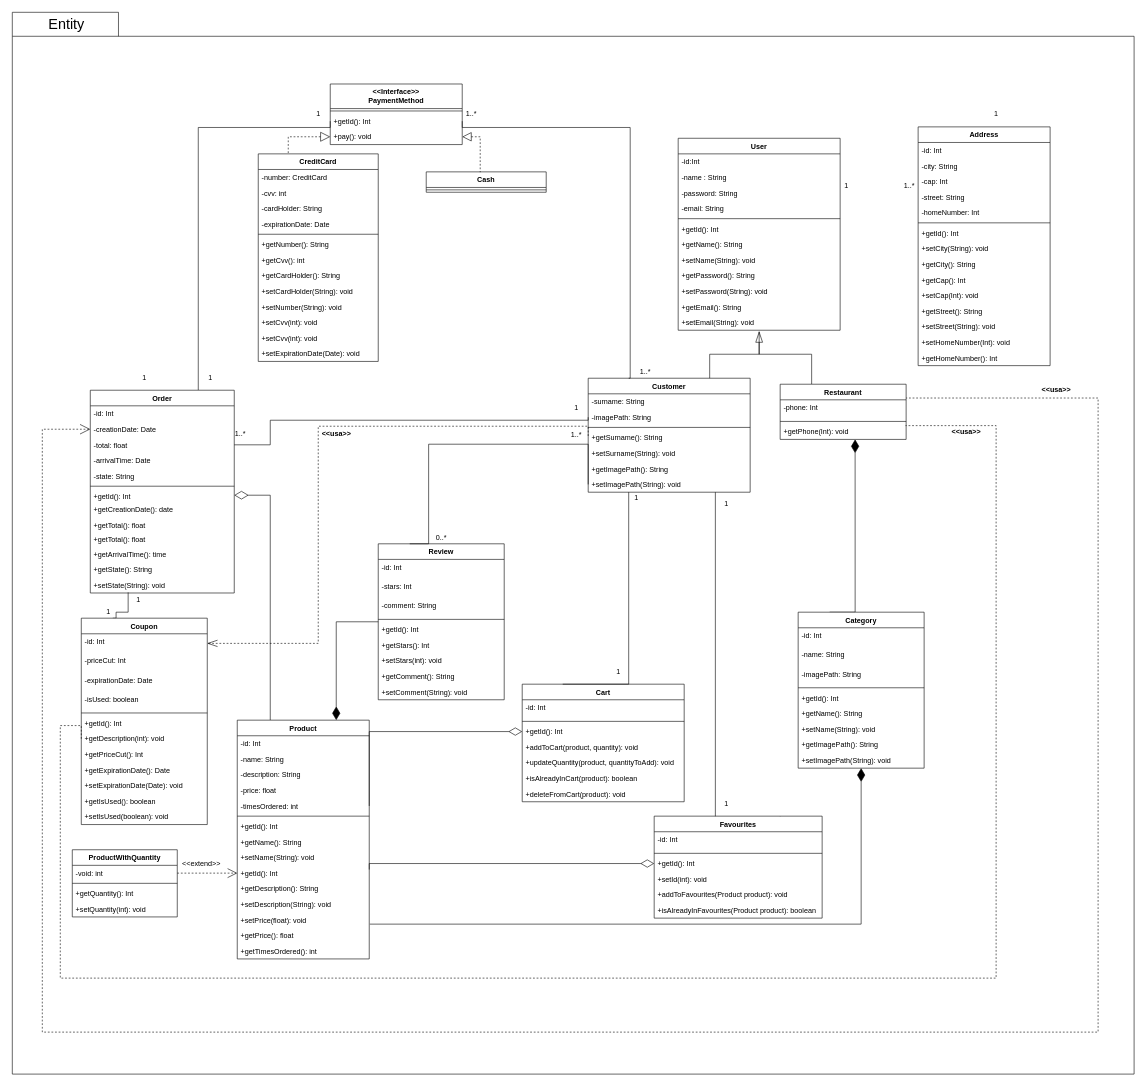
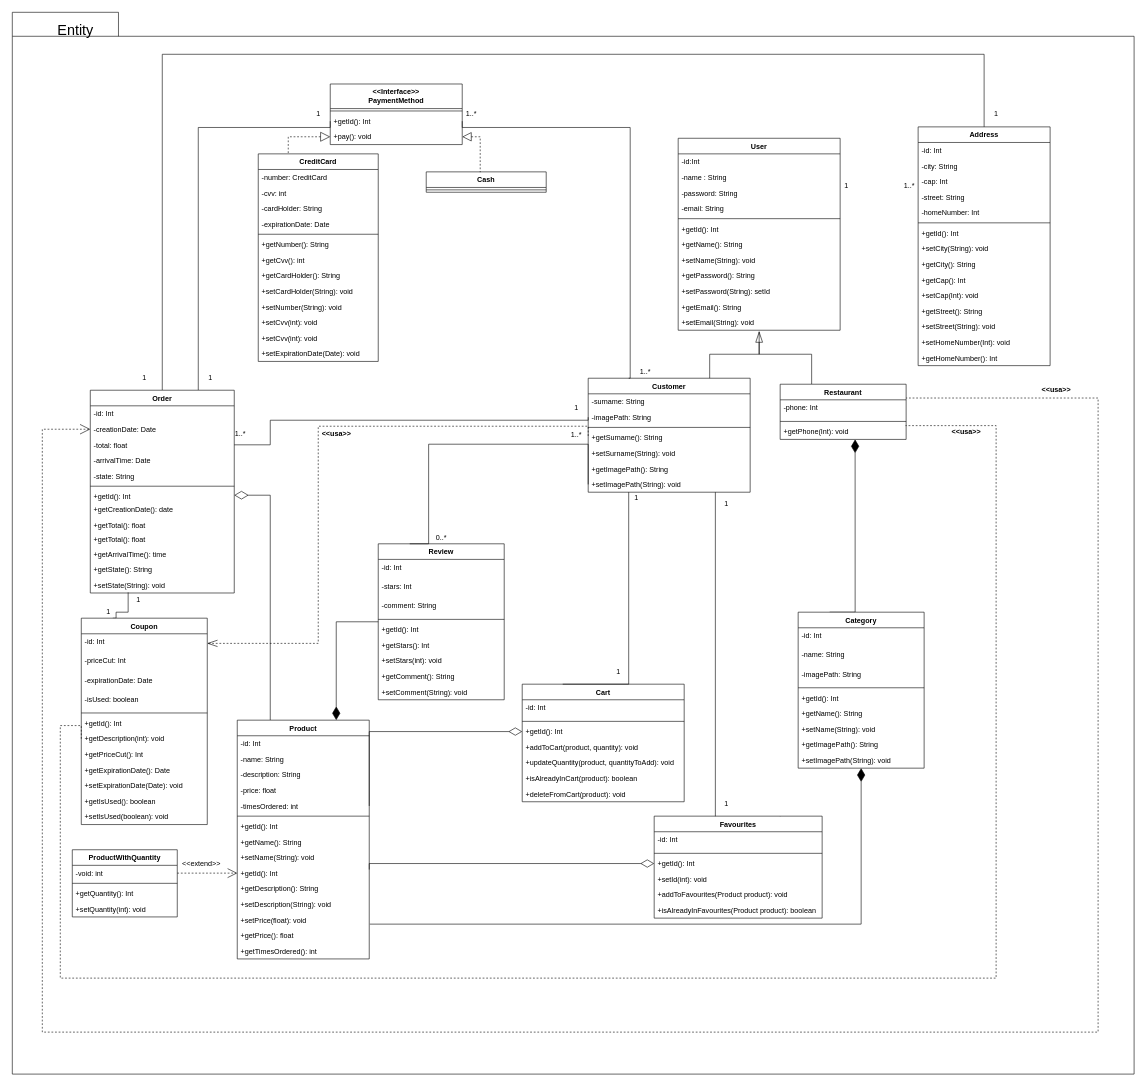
(66, 24) -> (75, 30)
none -> (441, 54)
(730, 292) -> (733, 292)
